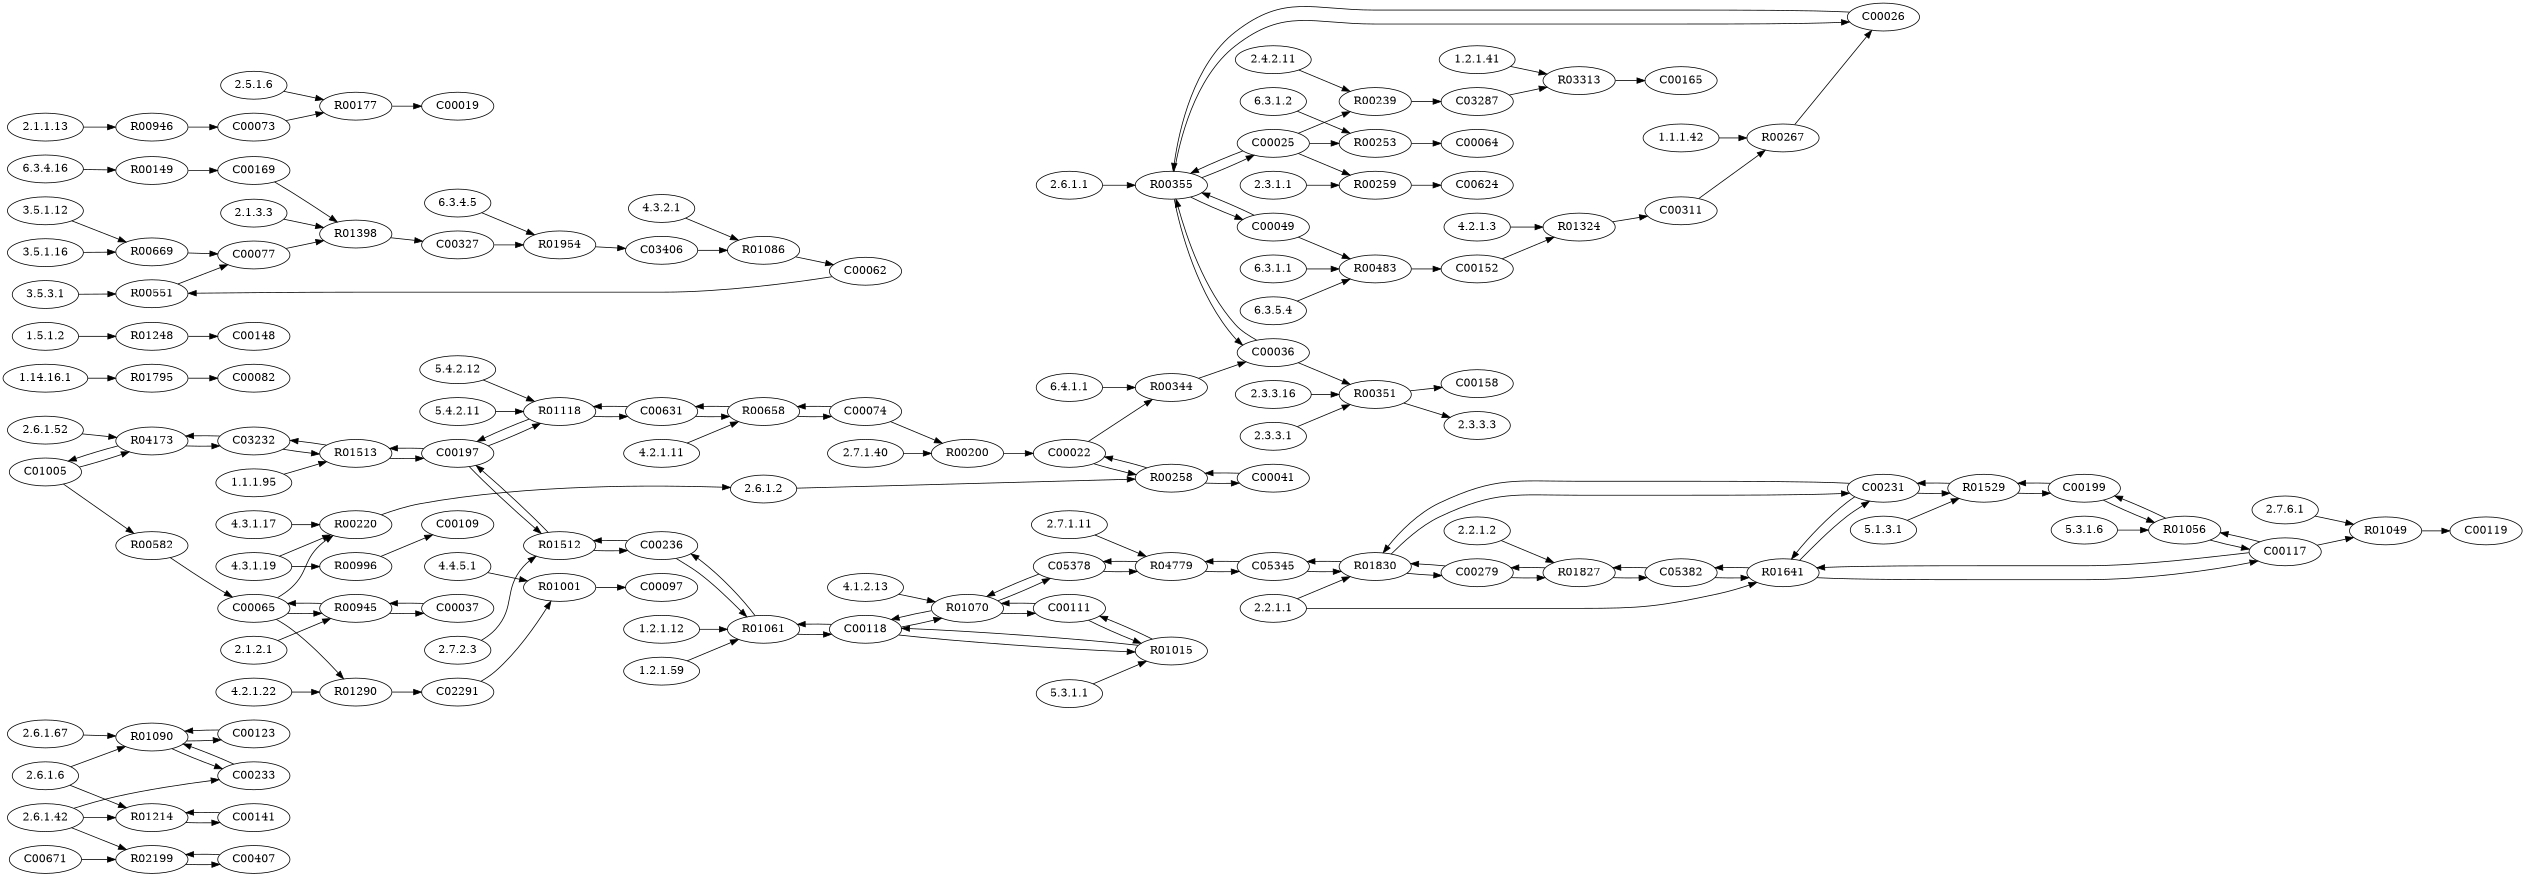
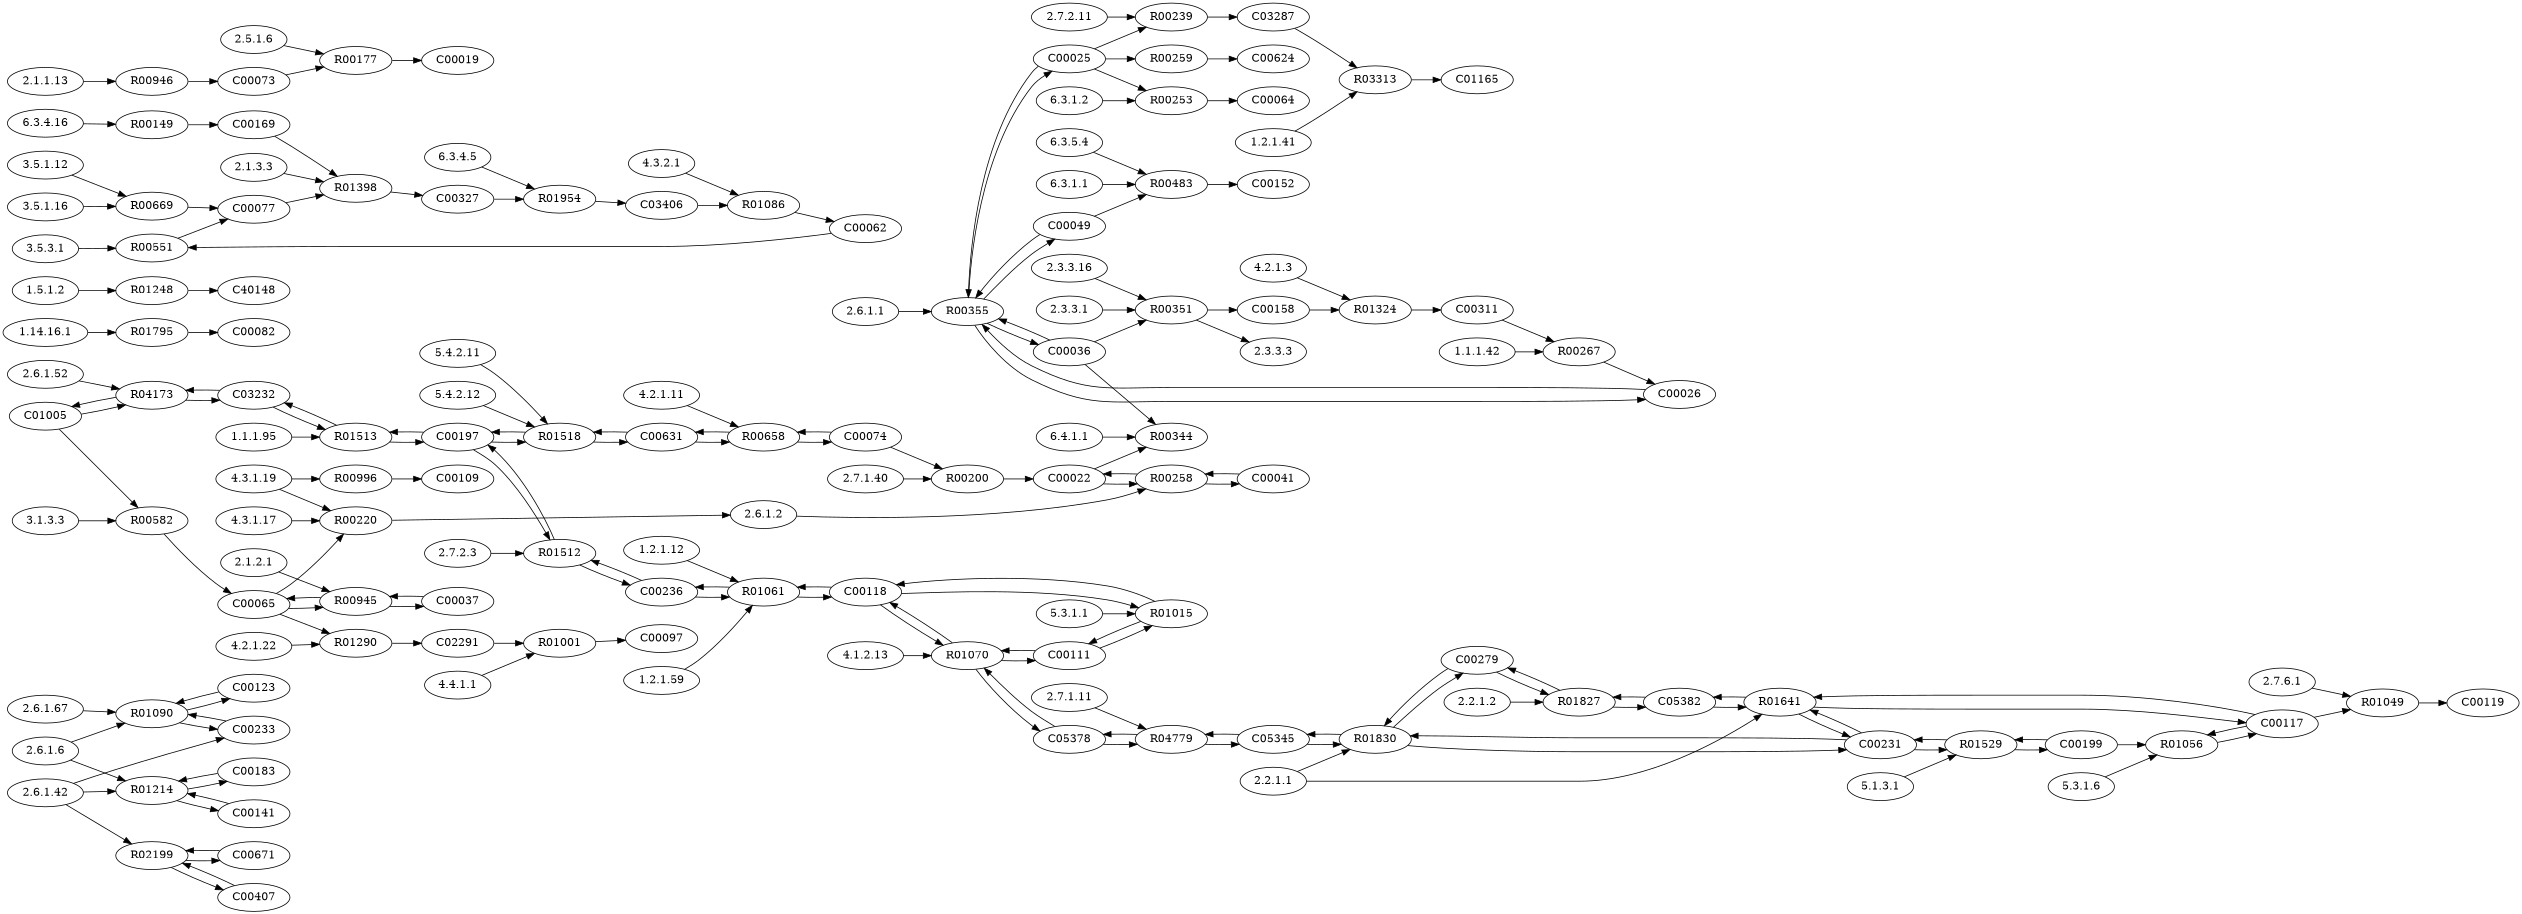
(1273, 60) -> (1069, 17)
(1681, 81) -> (1477, 80)
(1273, 185) -> none
(1524, 250) -> (1320, 310)
(254, 336) -> (254, 291)
(1219, 371) -> (1119, 393)
(560, 412) -> (560, 437)
(2144, 508) -> none
none -> (45, 521)
(458, 567) -> (458, 685)
none -> (254, 772)
none -> (199, 861)
